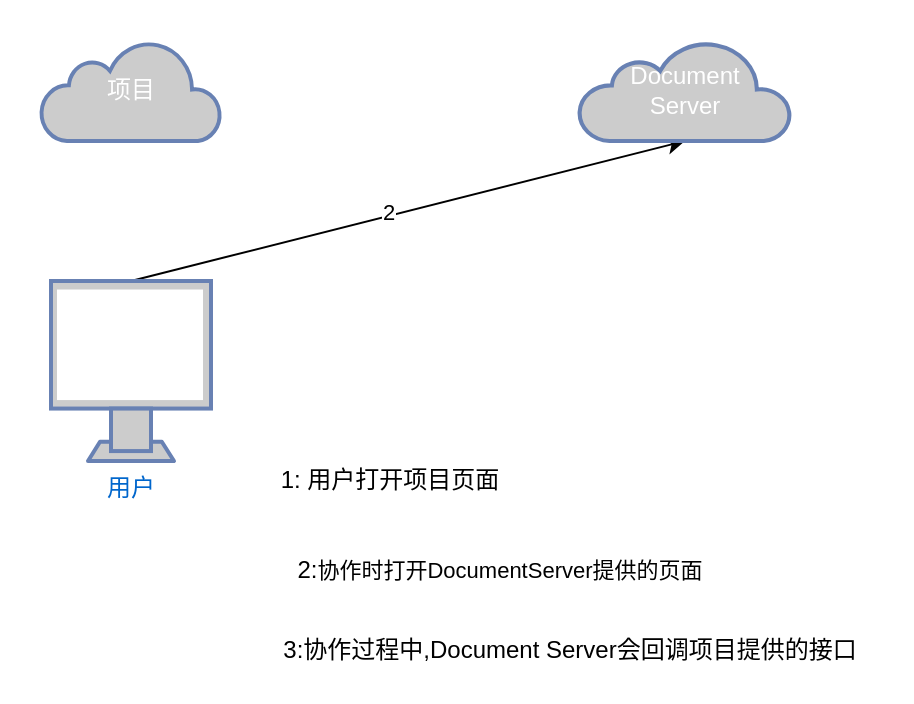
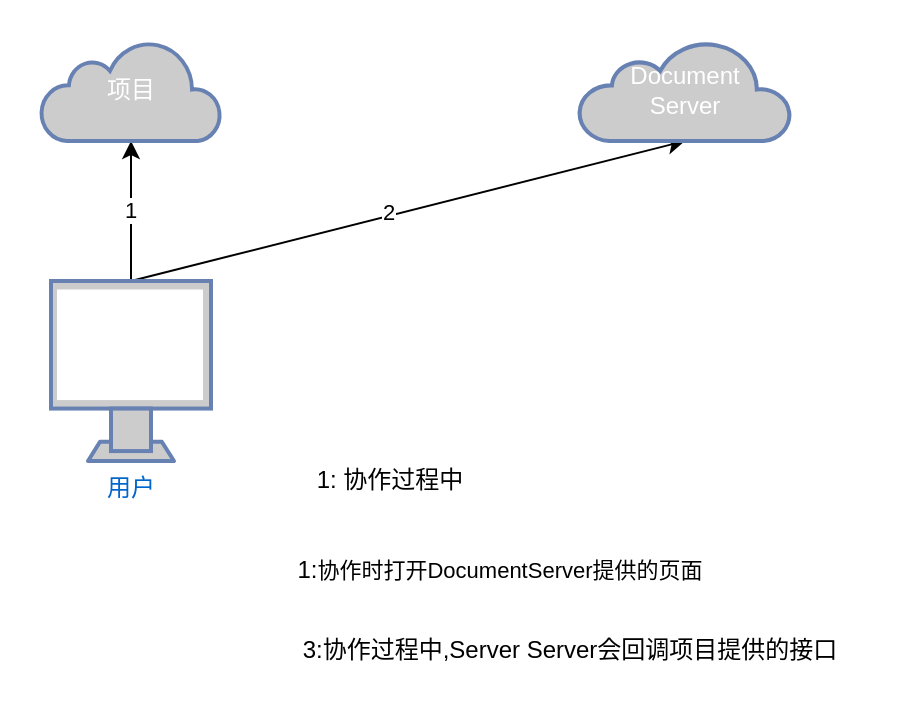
none -> (131, 216)
(391, 481) -> (391, 481)
(501, 571) -> (501, 571)
(571, 651) -> (571, 651)
